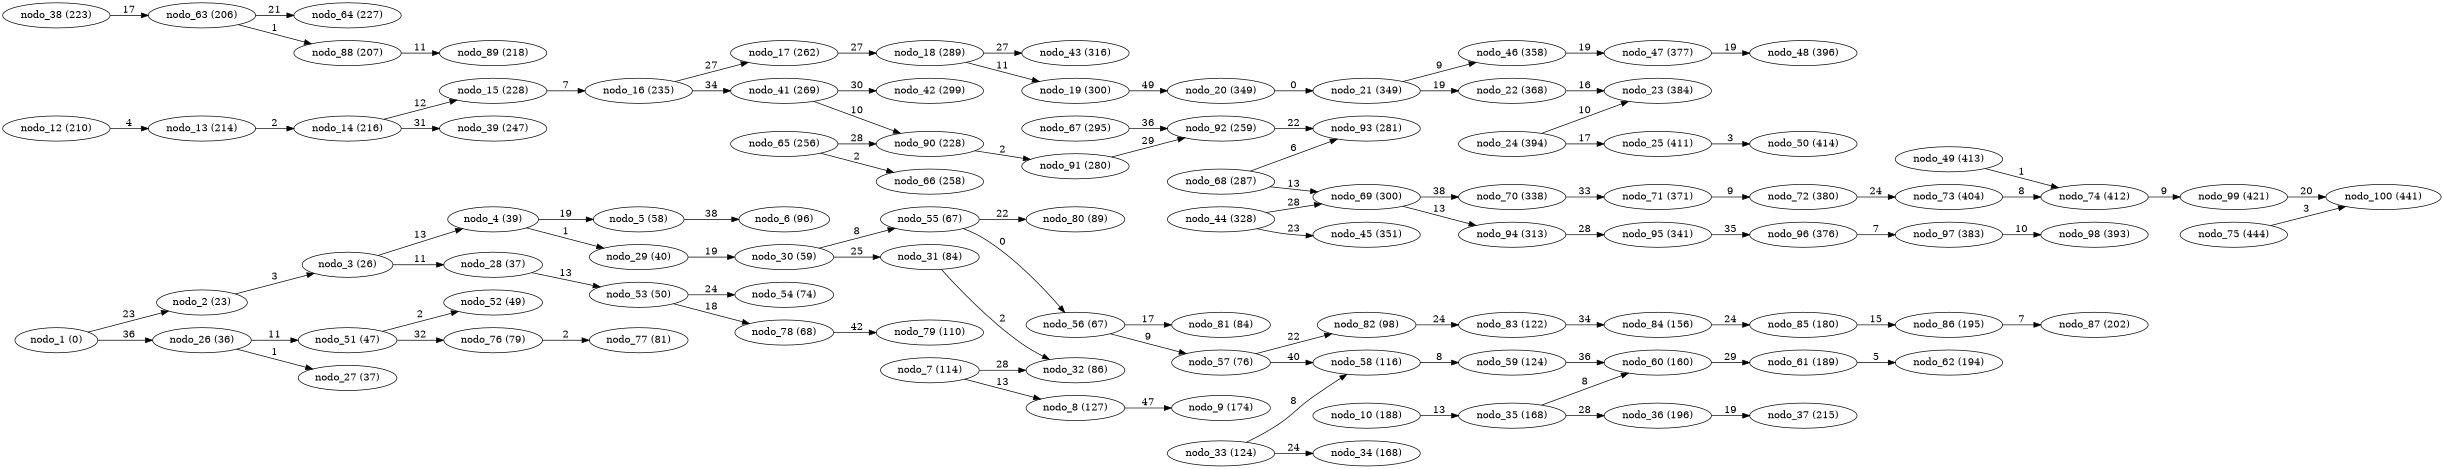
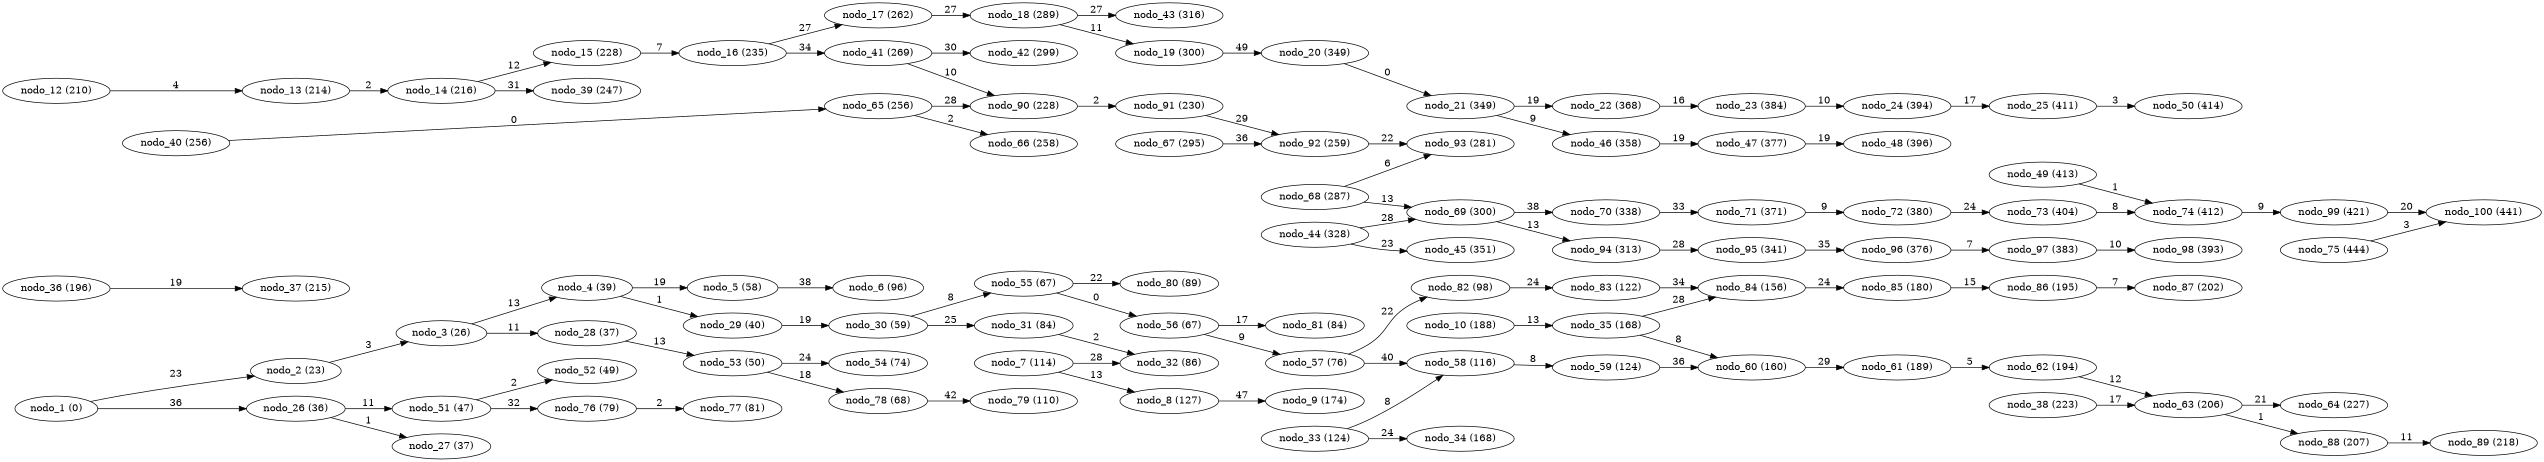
(1582, 119) -> (1821, 106)
none -> (176, 143)
(1075, 166) -> (1169, 106)
none -> (2112, 385)
(1581, 416) -> (1675, 308)
